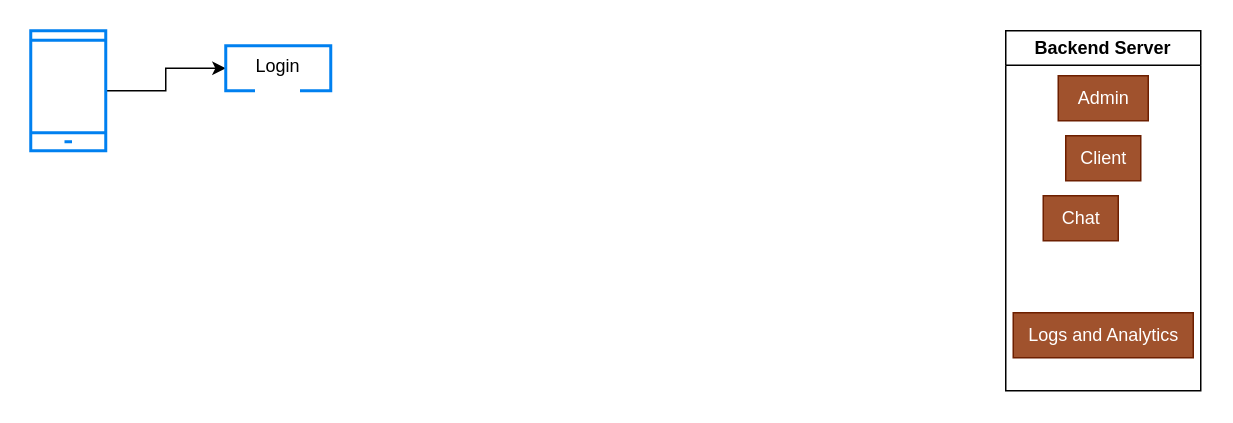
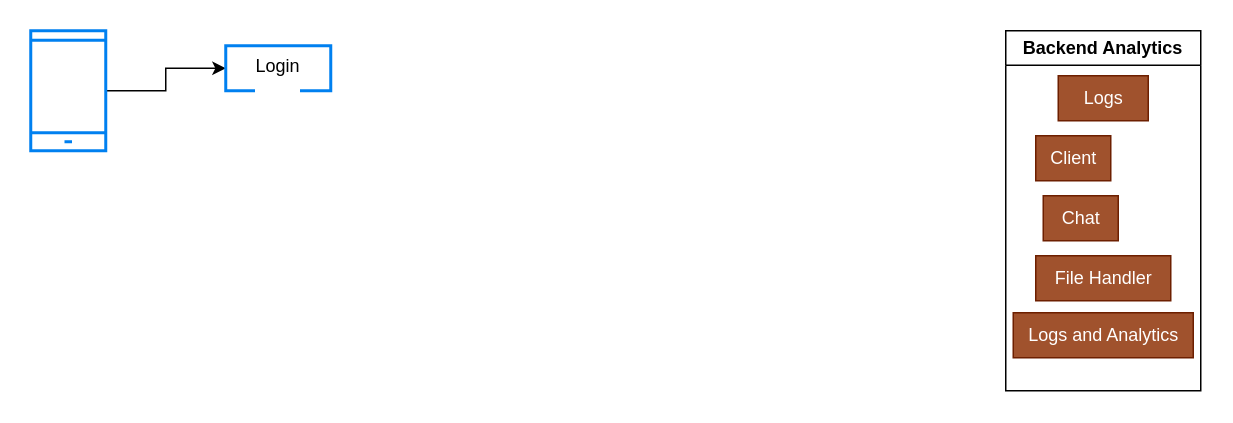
(1103, 49) -> (1103, 49)
(1104, 98) -> (1104, 98)
(1103, 158) -> (1073, 158)
none -> (1103, 278)
